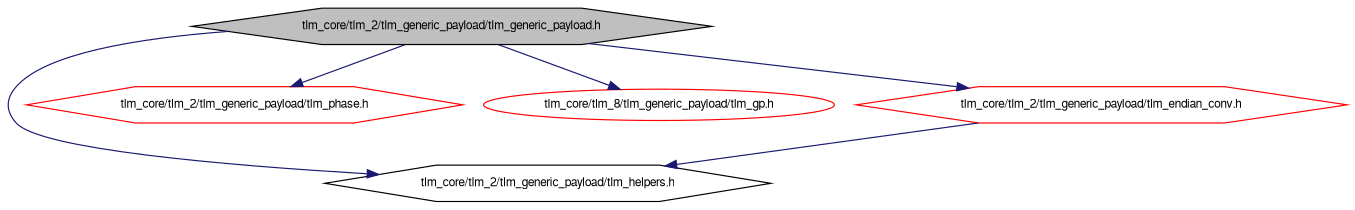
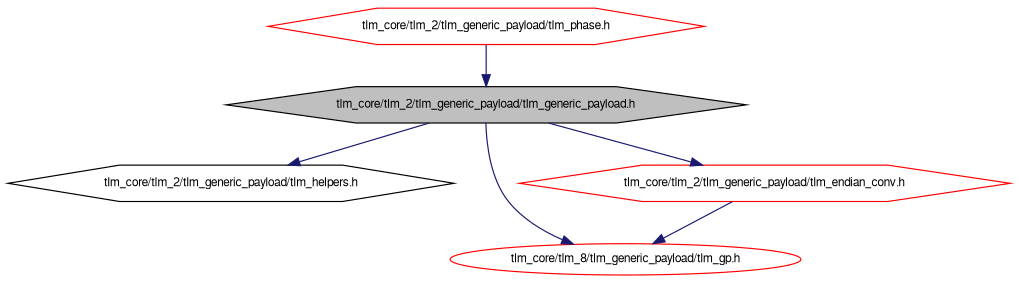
(354, 64) -> (486, 60)
(828, 144) -> (698, 220)
